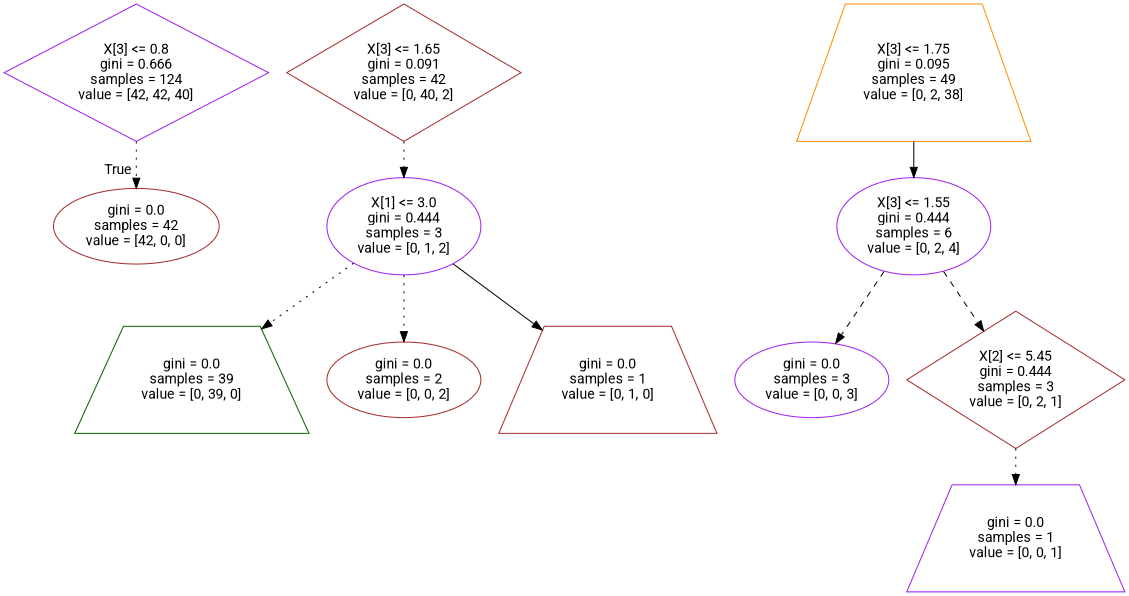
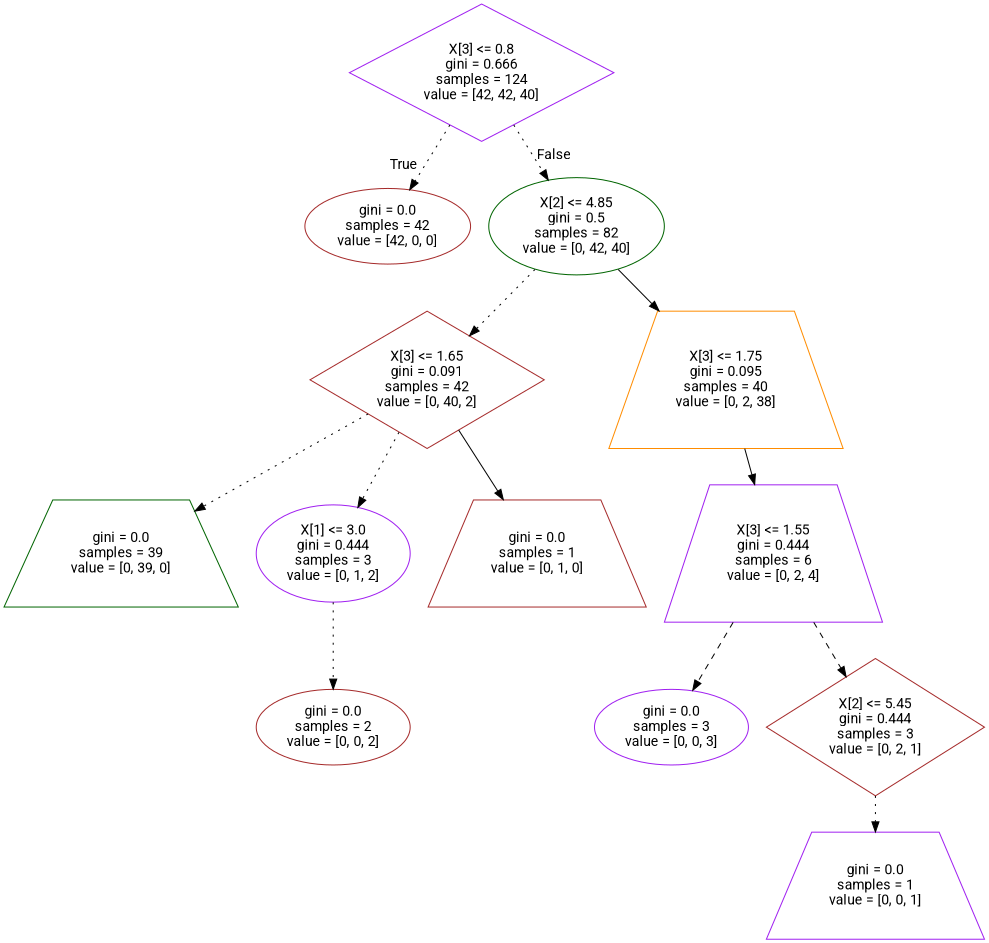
(914, 73) -> (726, 380)
none -> (577, 226)
(914, 226) -> (773, 553)
(312, 293) -> (286, 460)
(493, 294) -> (478, 460)
